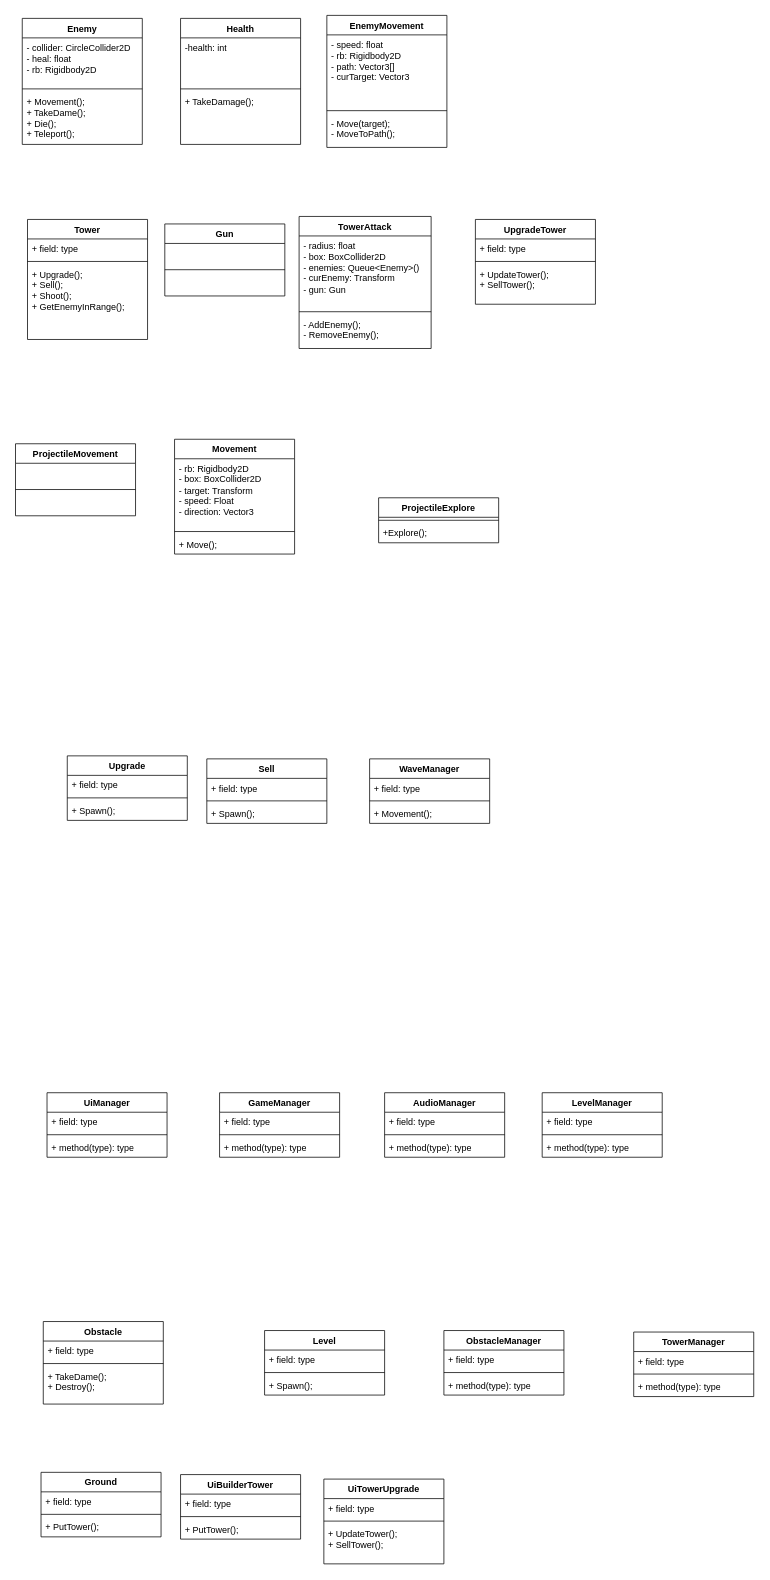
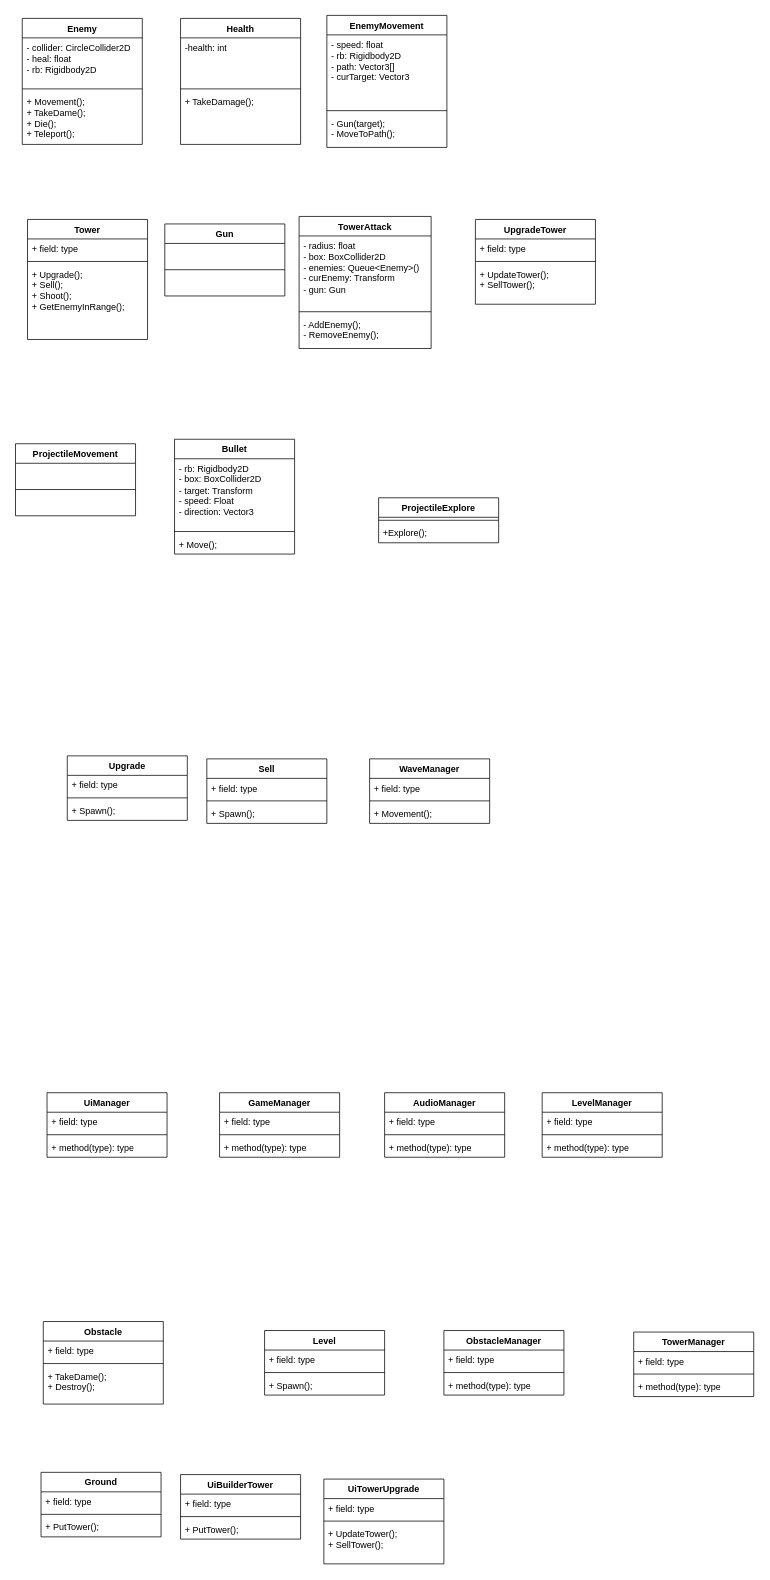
(367, 130) -> (367, 130)
(234, 450) -> (234, 450)
